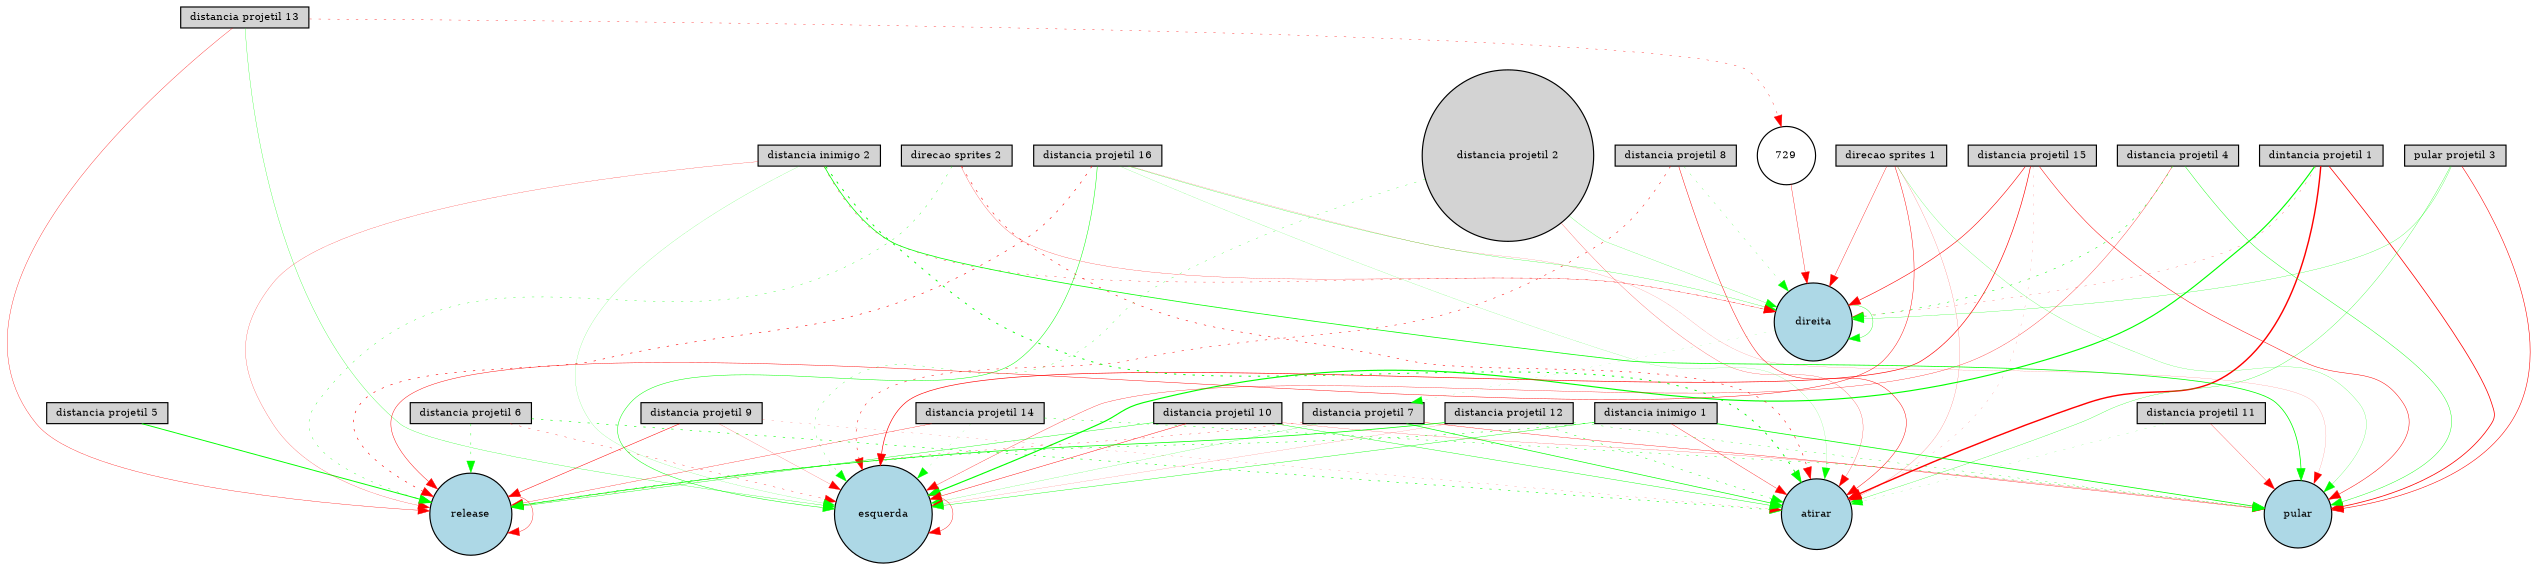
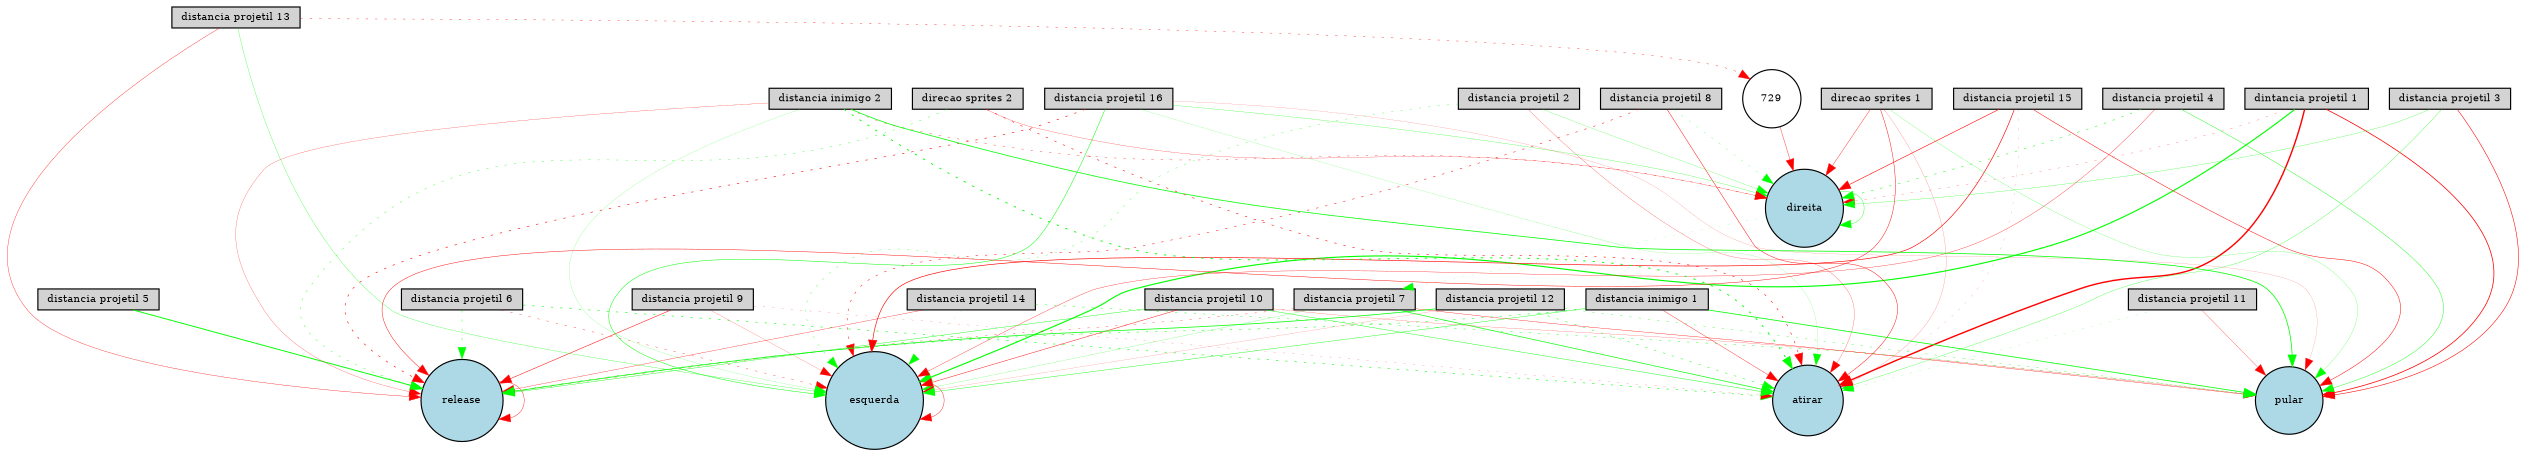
(1508, 156) -> (1519, 99)
(2455, 156) -> (2450, 99)
